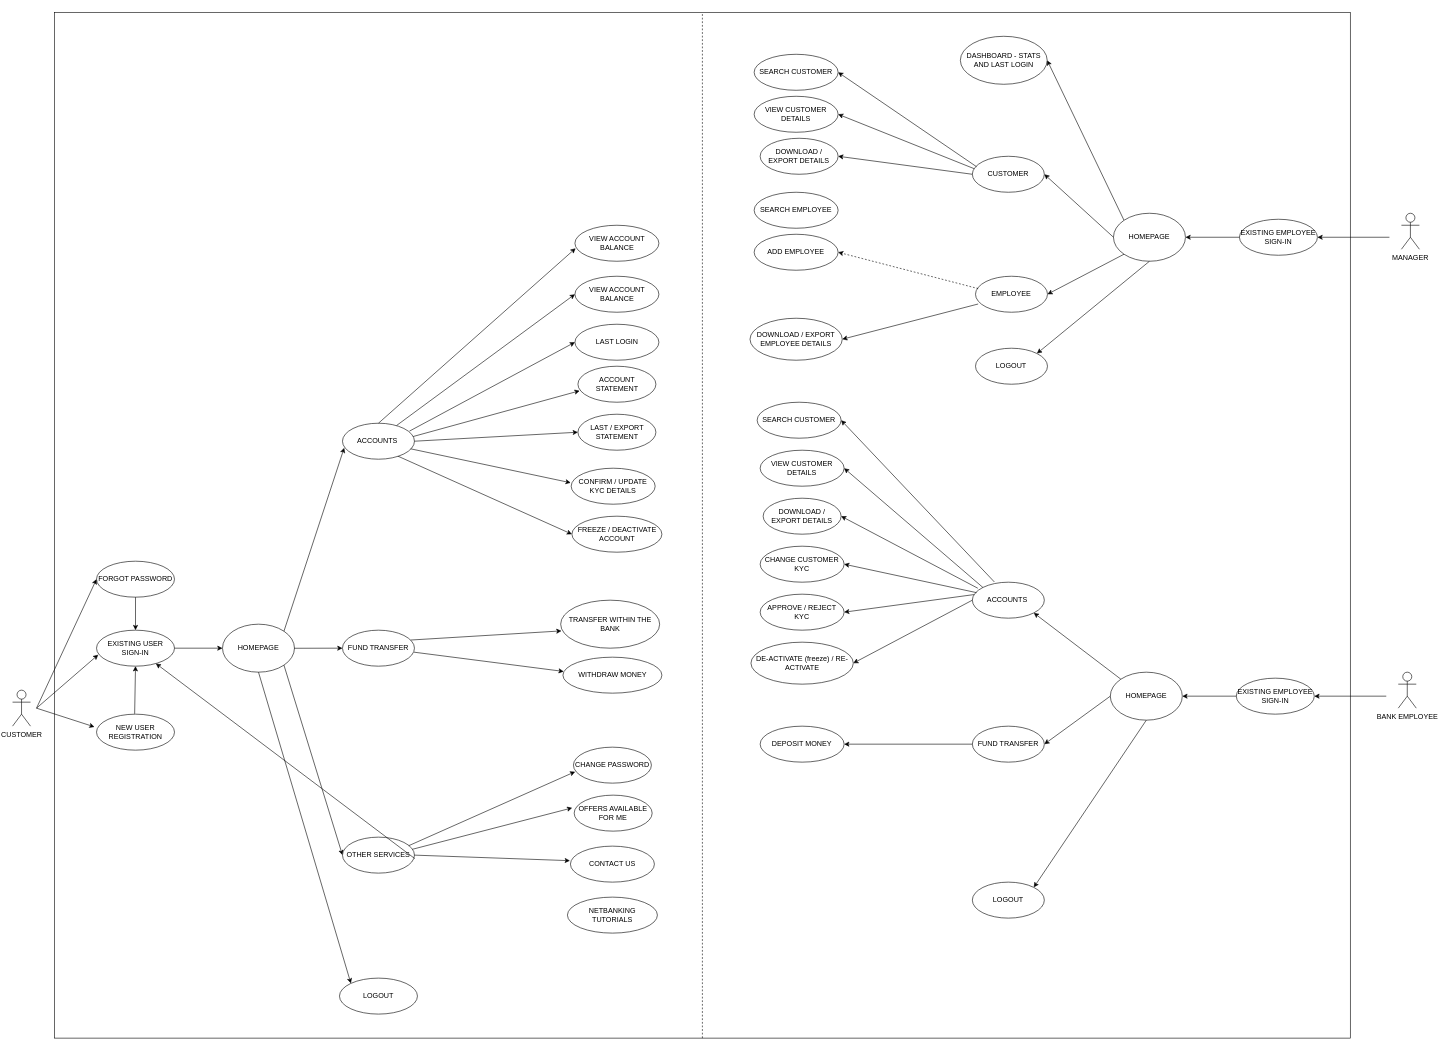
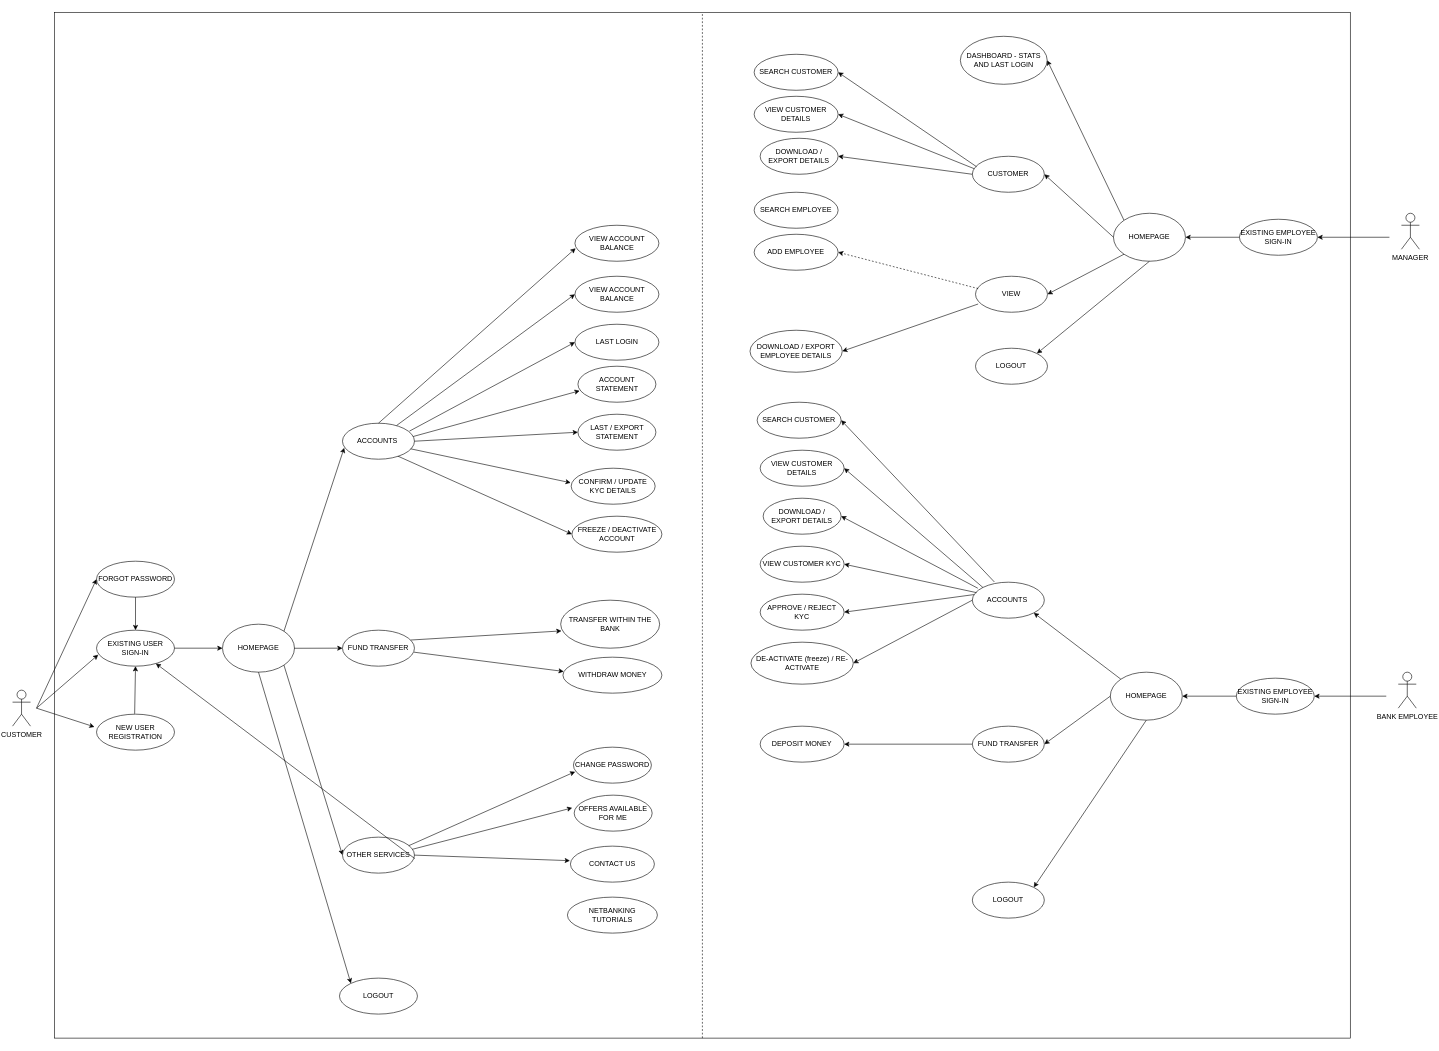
(1011, 294) -> (1011, 294)
(796, 339) -> (796, 351)
(802, 564) -> (802, 564)
